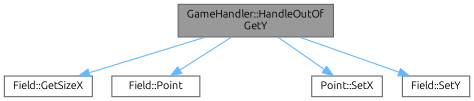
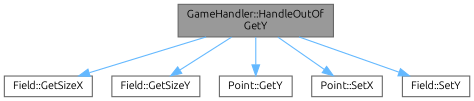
(156, 86) -> (156, 86)
none -> (256, 86)
